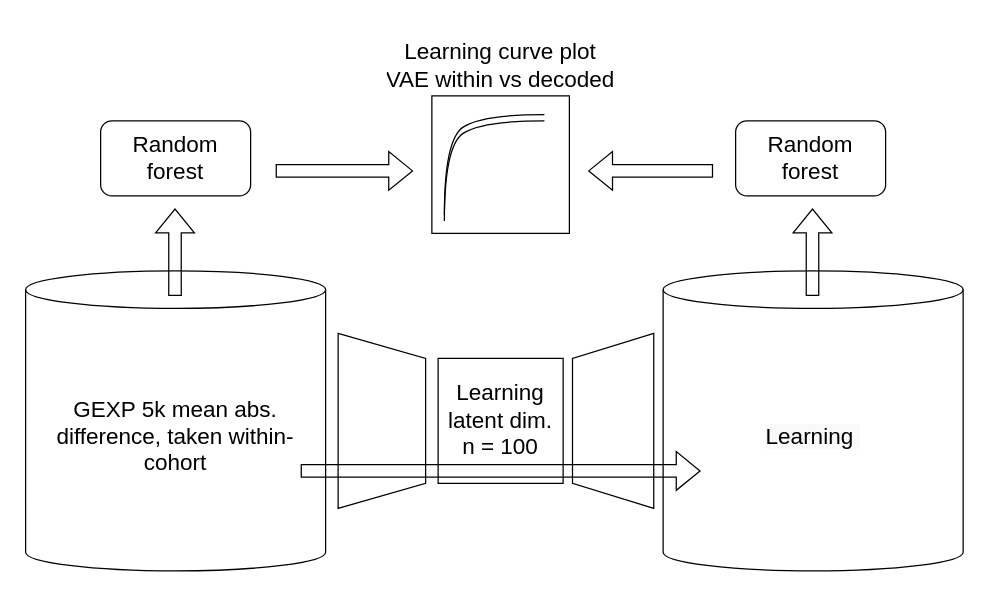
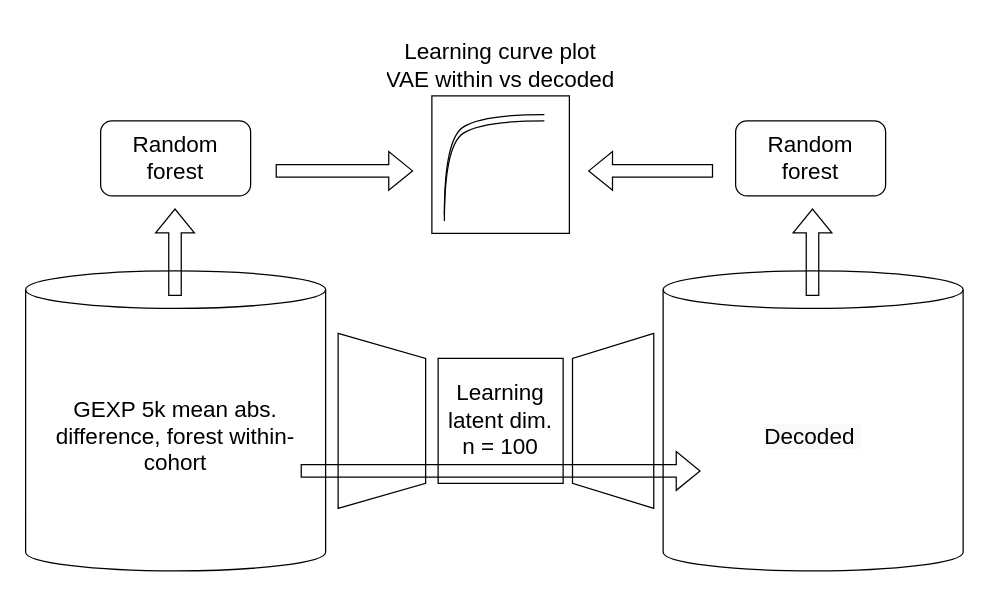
(176, 437) -> (176, 437)
(813, 437) -> (813, 437)
